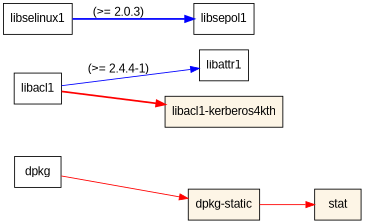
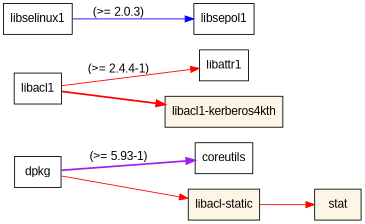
(129, 19) -> (129, 19)
(126, 78) -> (126, 78)
none -> (224, 158)
(224, 205) -> (224, 205)
